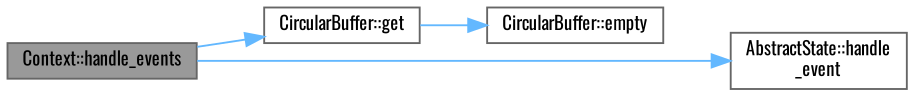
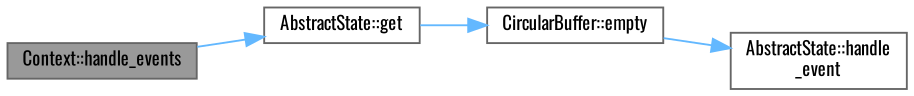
(342, 25) -> (342, 25)
(454, 61) -> (688, 42)
